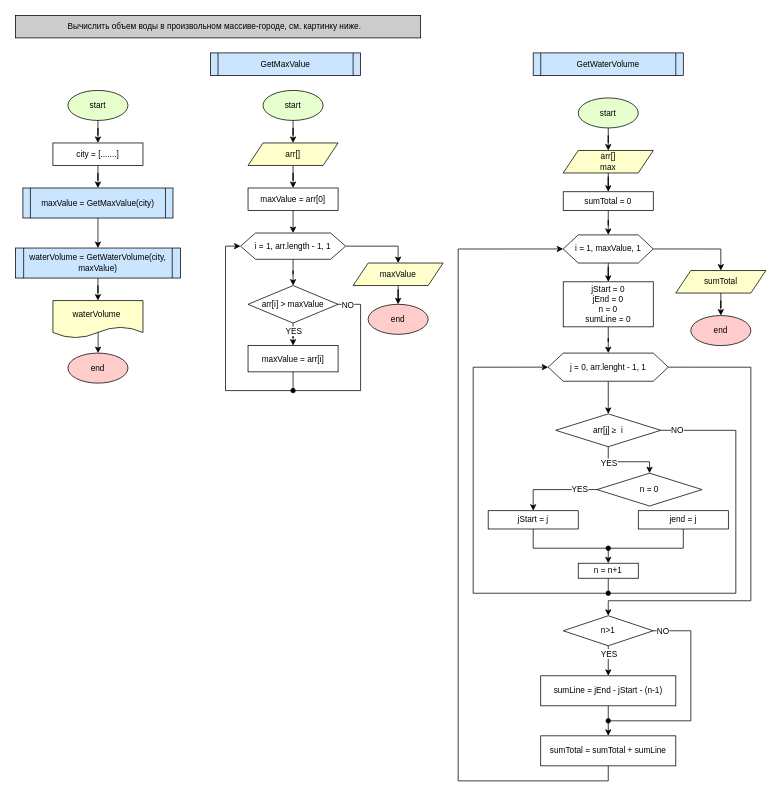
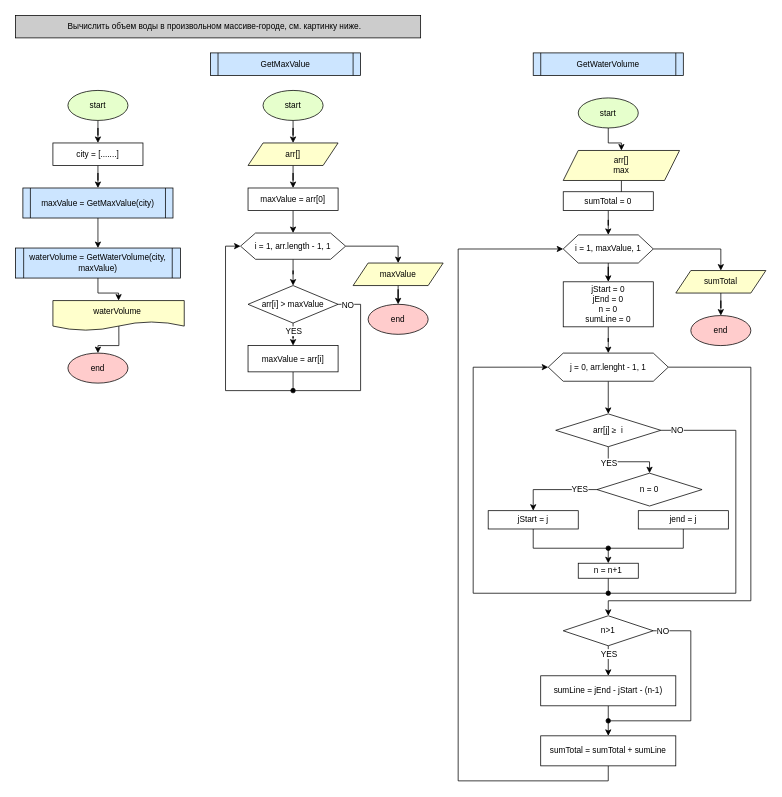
(608, 162) -> (621, 165)
(98, 319) -> (119, 315)
